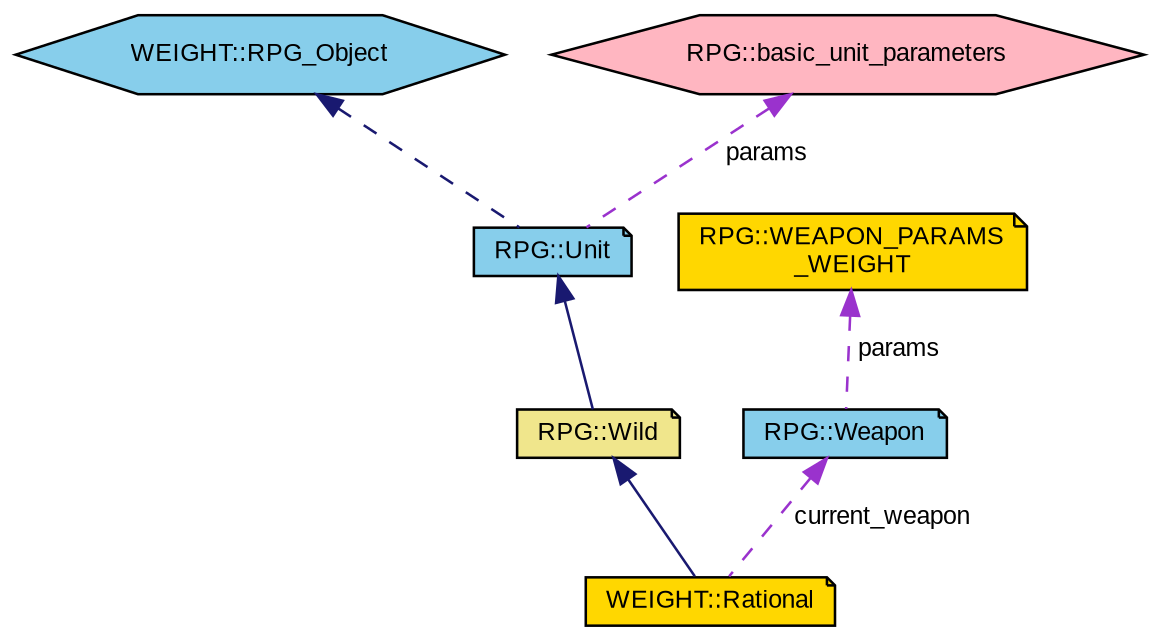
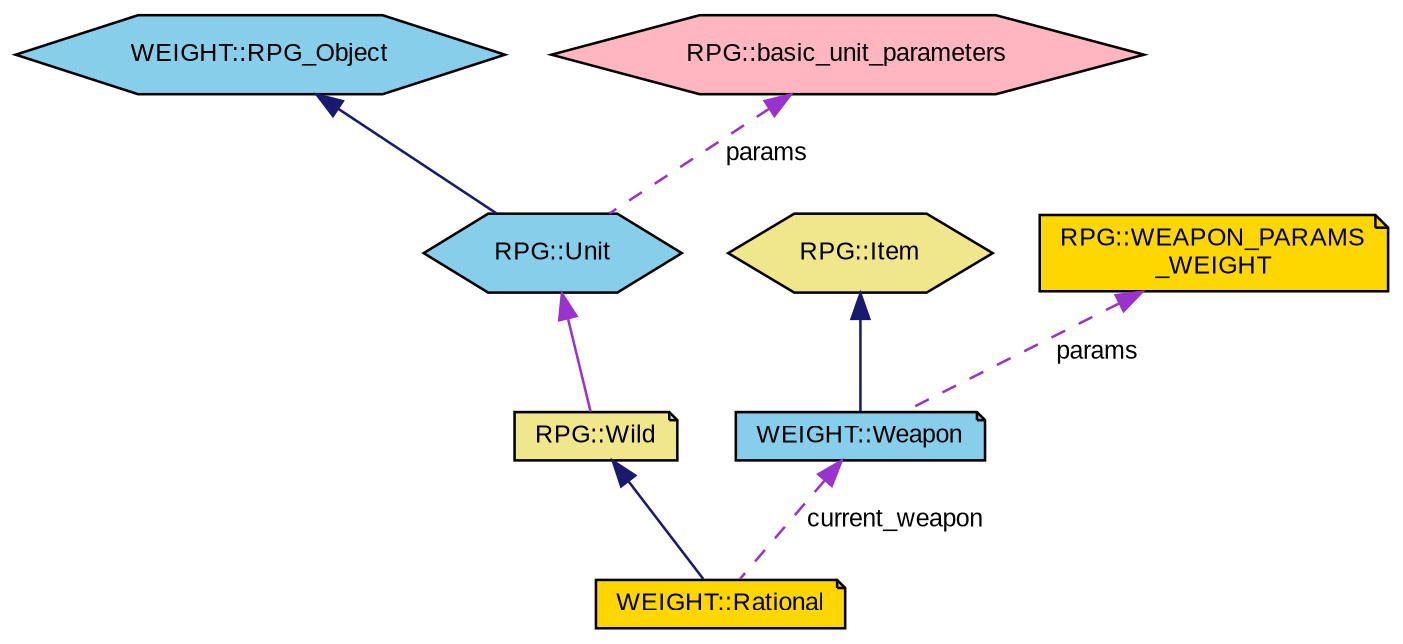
(429, 168) -> (417, 161)
(553, 252) -> (553, 253)
none -> (860, 253)
(579, 355) -> (579, 365)
(845, 434) -> (860, 436)
